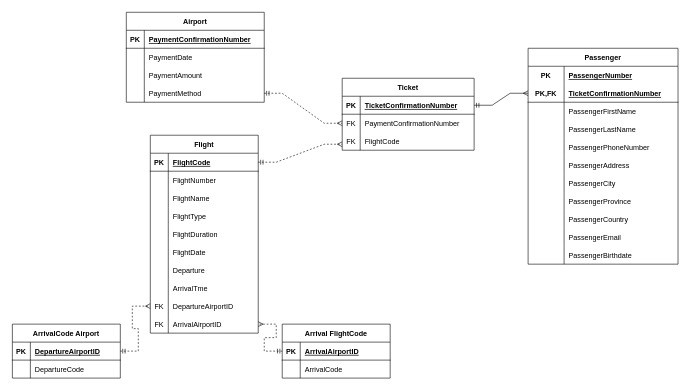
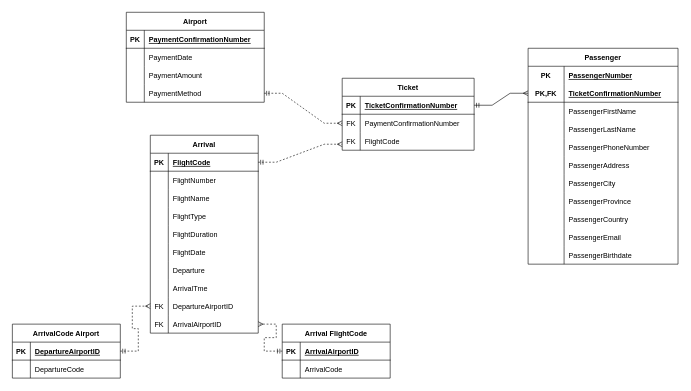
(204, 145) -> (204, 145)
